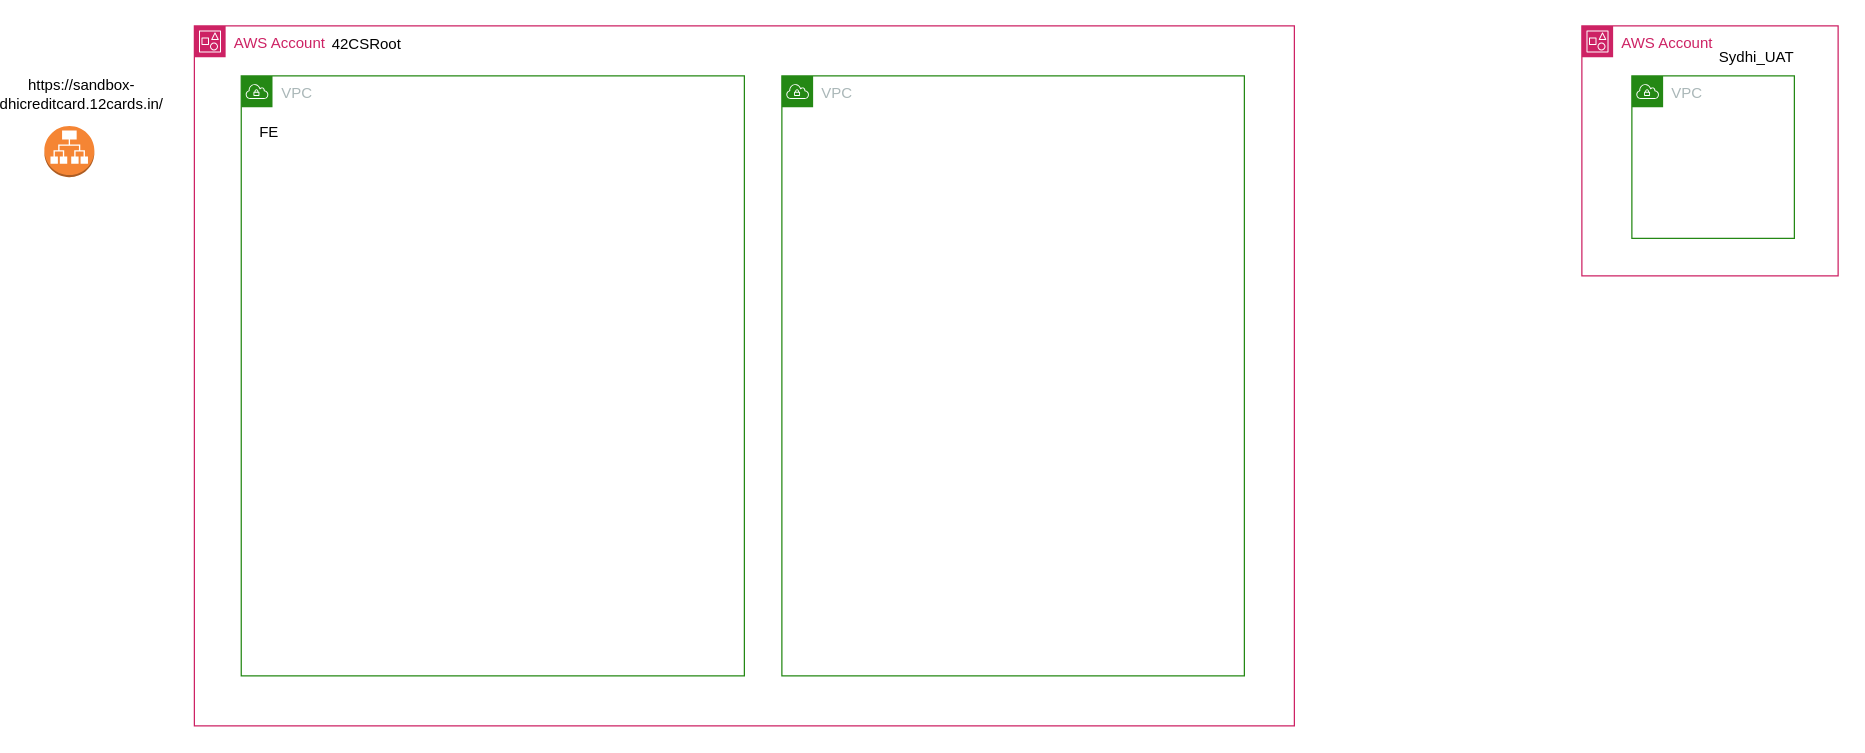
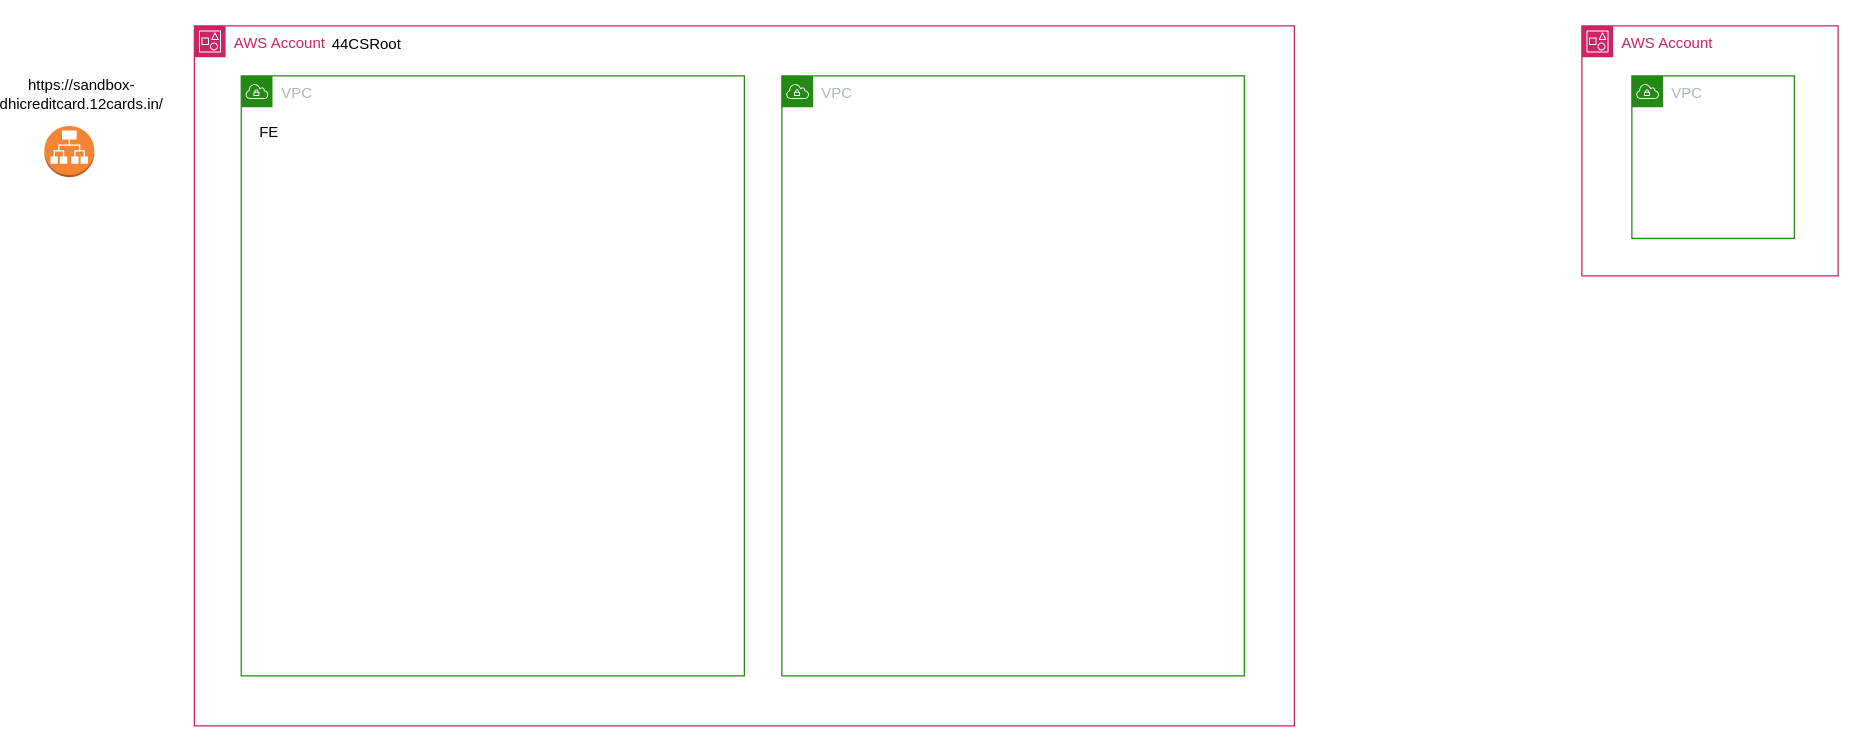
(367, 44) -> (367, 44)
(1757, 57) -> none
